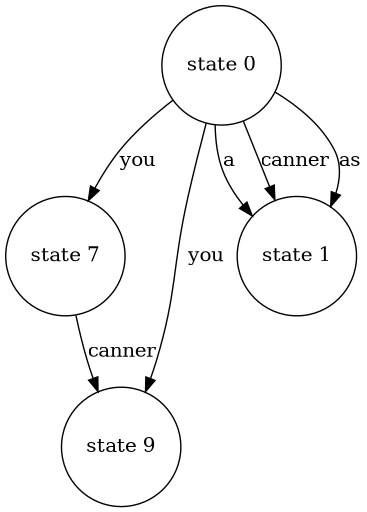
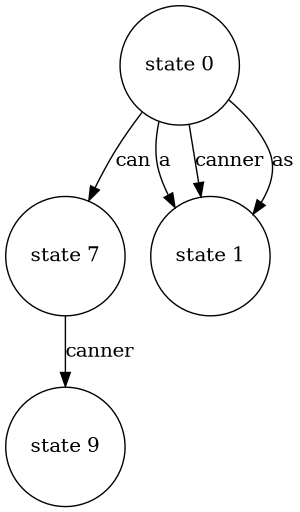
(138, 161) -> (133, 161)
(178, 251) -> none
